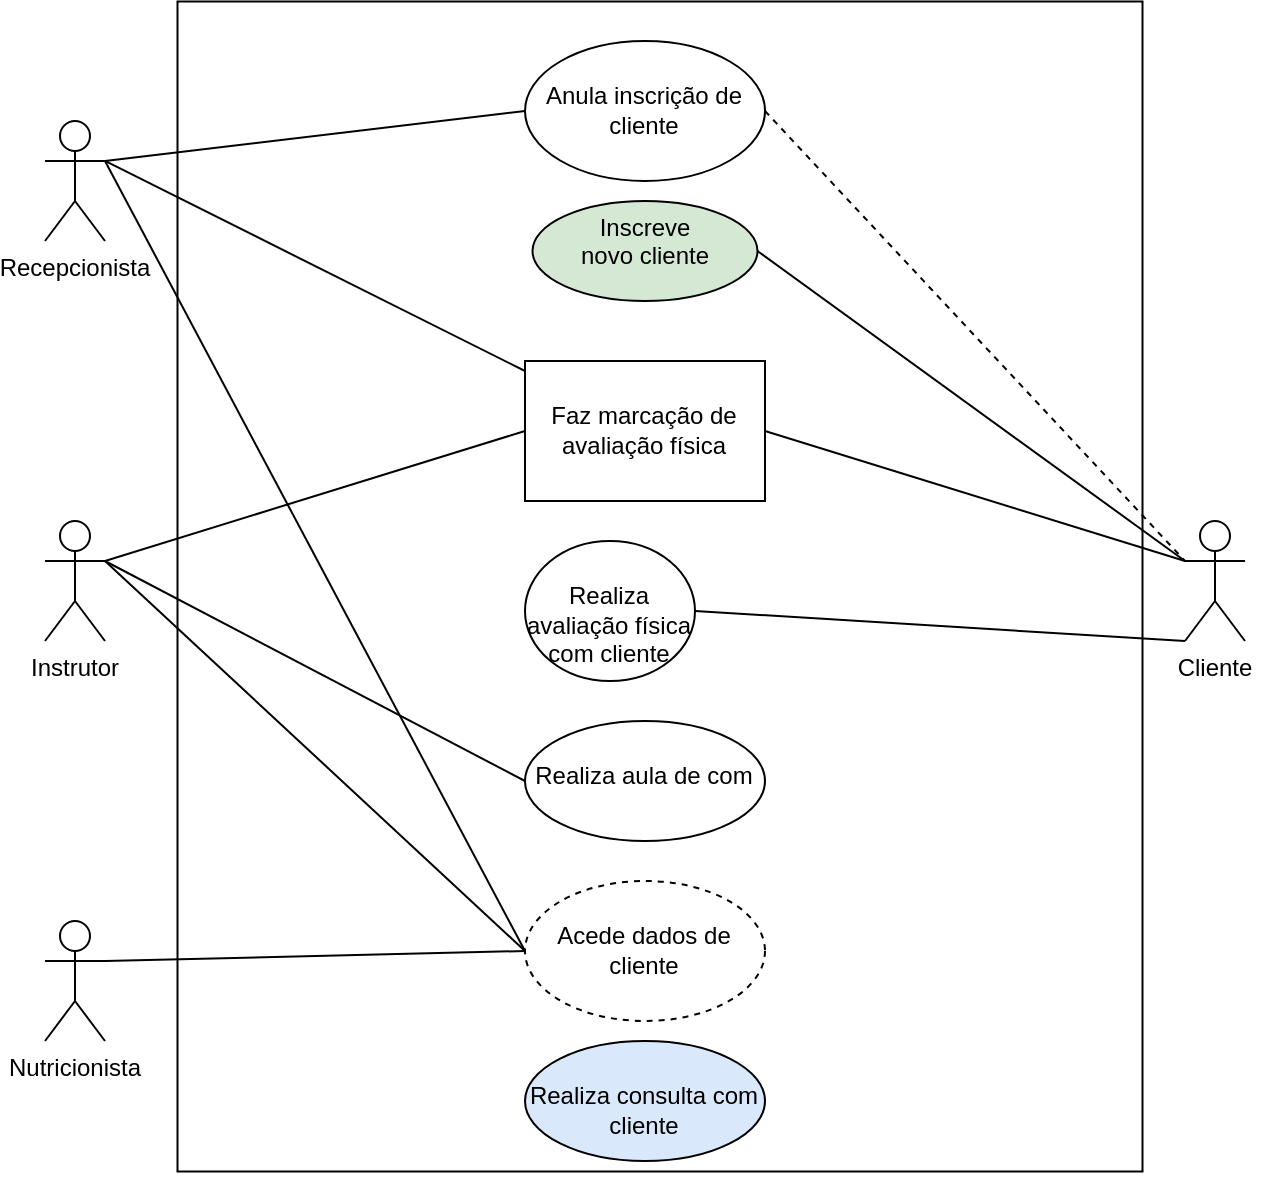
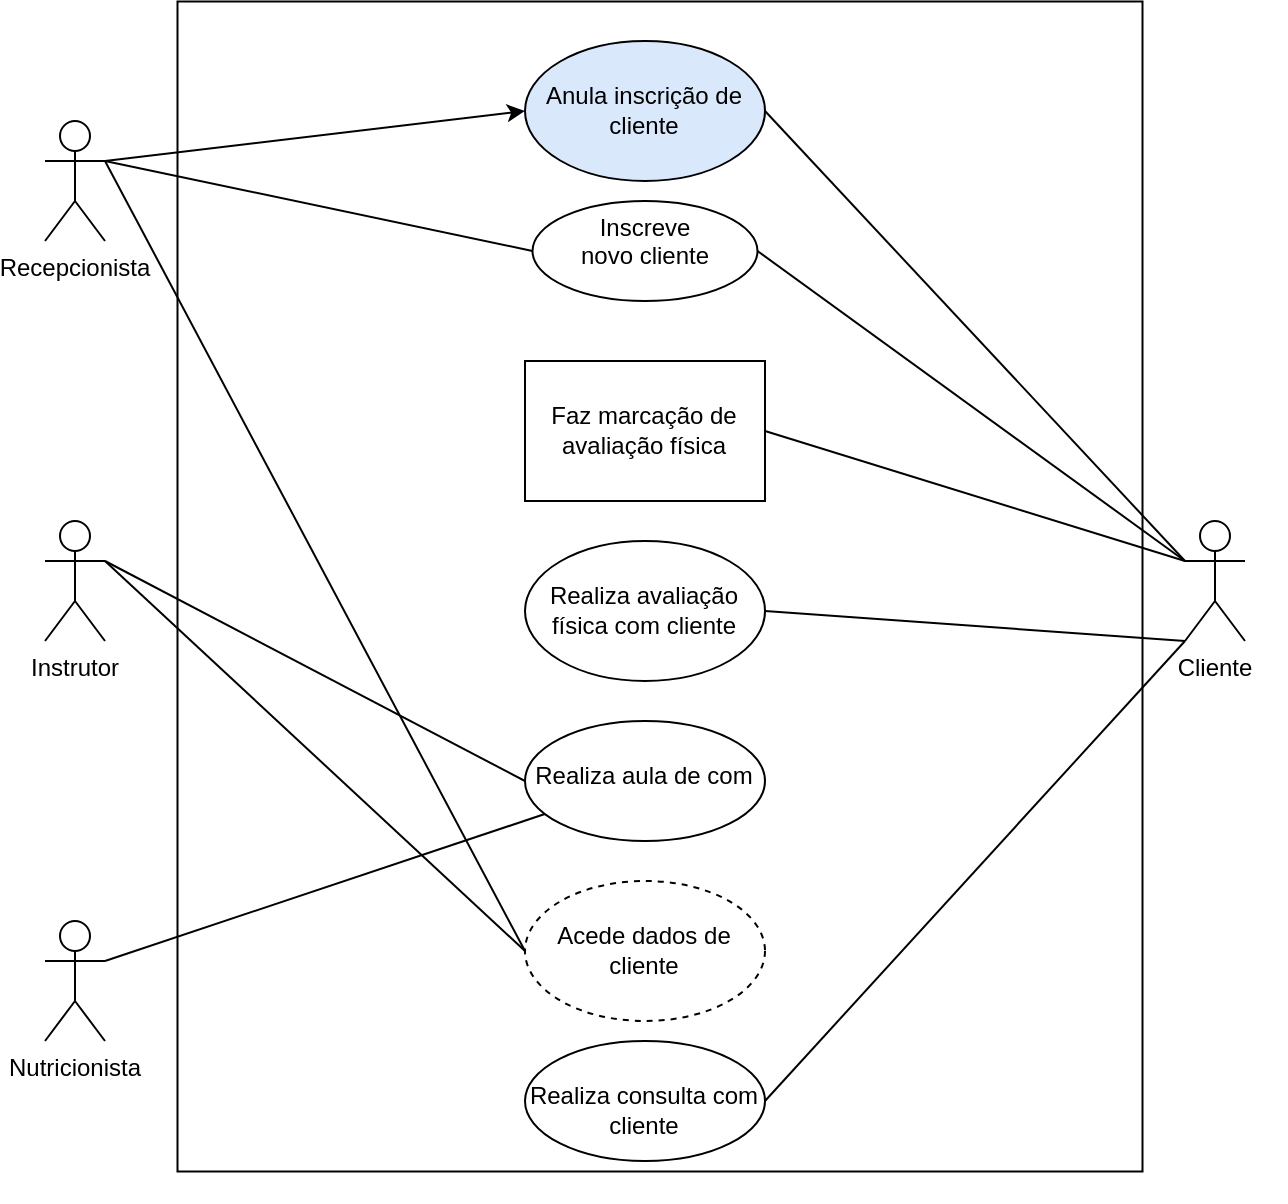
(645, 111) -> (645, 111)
(515, 112) -> (510, 113)
(645, 251) -> (645, 251)
(318, 268) -> (323, 207)
(971, 331) -> (971, 331)
(408, 467) -> none
(610, 611) -> (645, 611)
none -> (974, 872)
(314, 956) -> (325, 887)
(645, 1101) -> (645, 1101)
